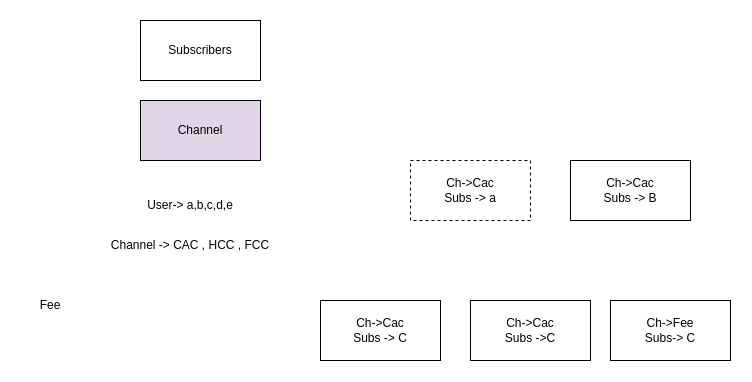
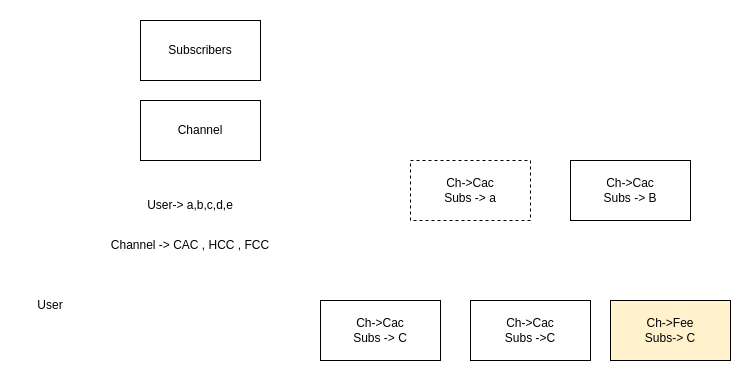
(201, 131) -> (201, 131)
(51, 306) -> (51, 306)
(671, 331) -> (671, 331)
